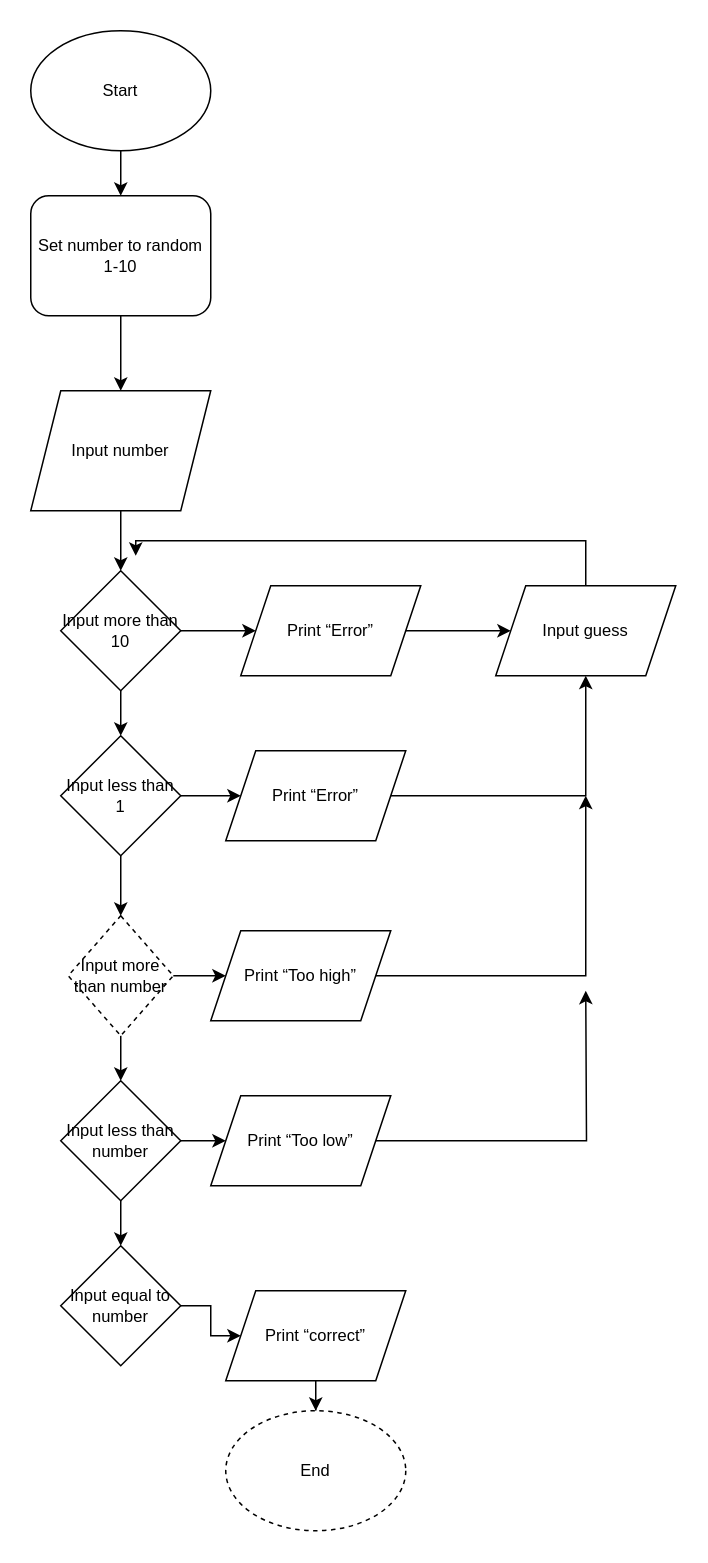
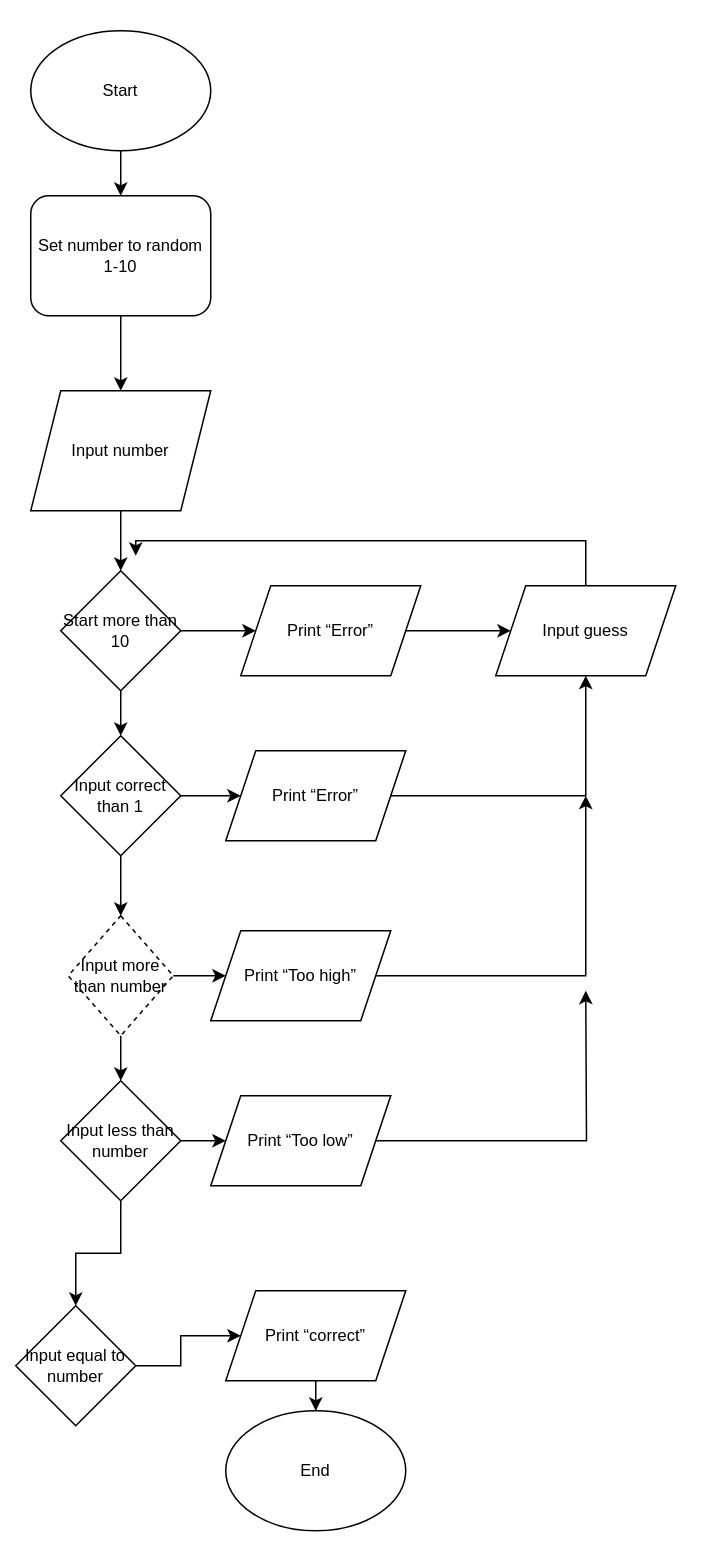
(121, 631) -> (121, 631)
(121, 796) -> (121, 796)
(121, 1306) -> (76, 1366)
(316, 1471) -> (316, 1471)
